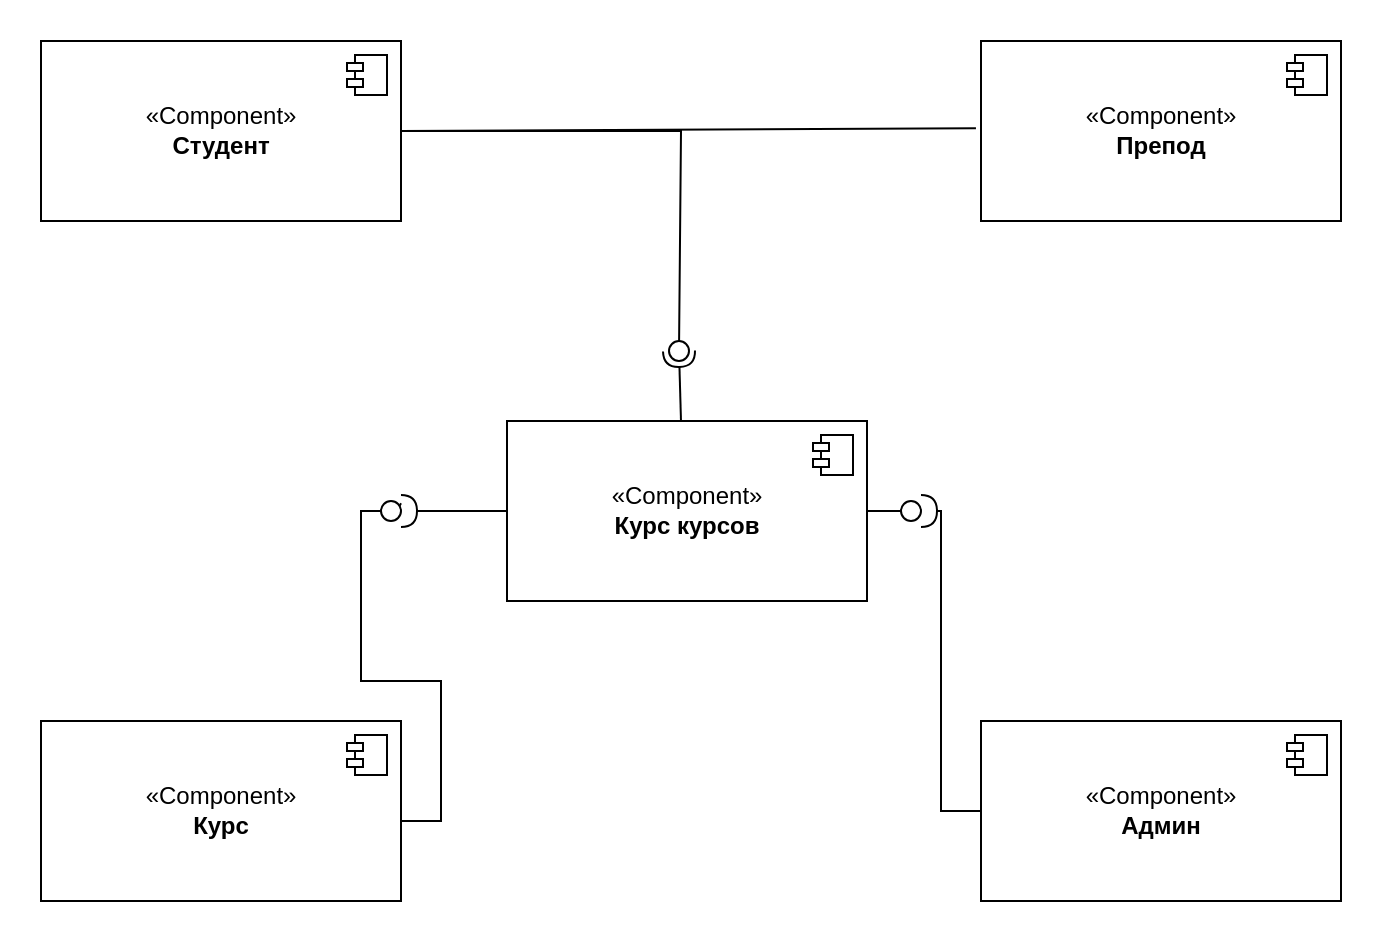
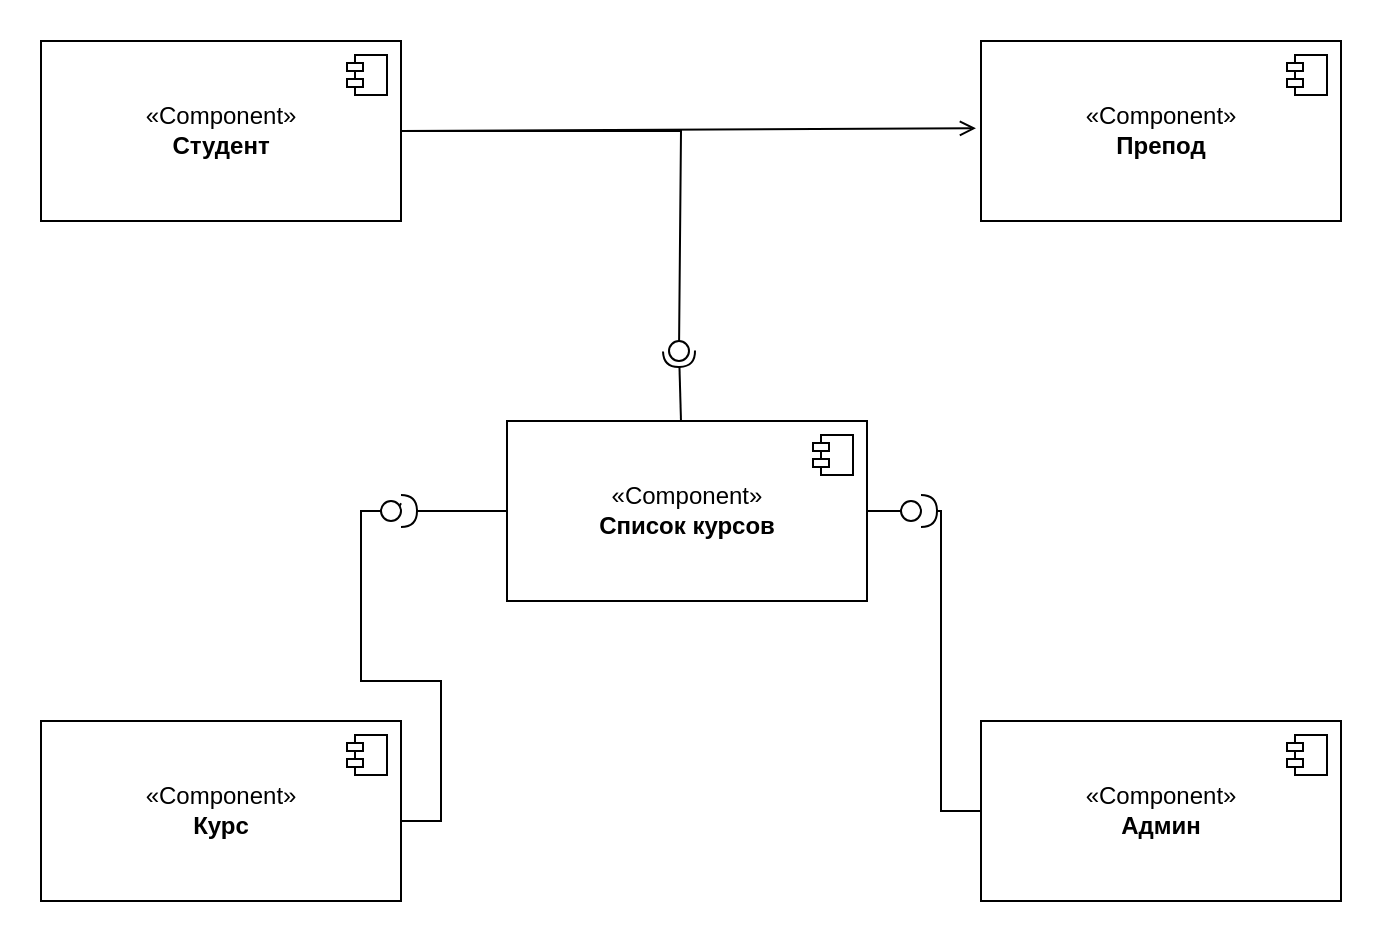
(970, 128) -> (968, 128)
(688, 511) -> (688, 511)
